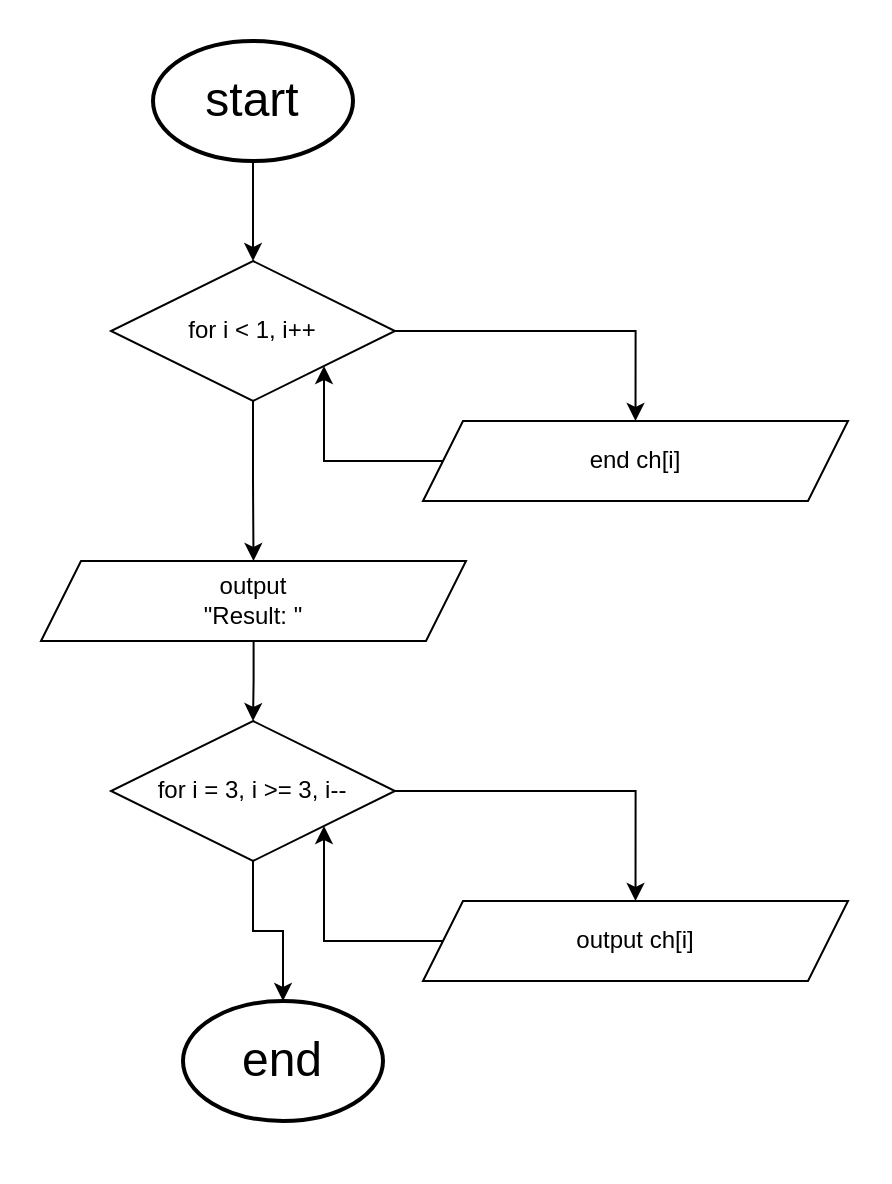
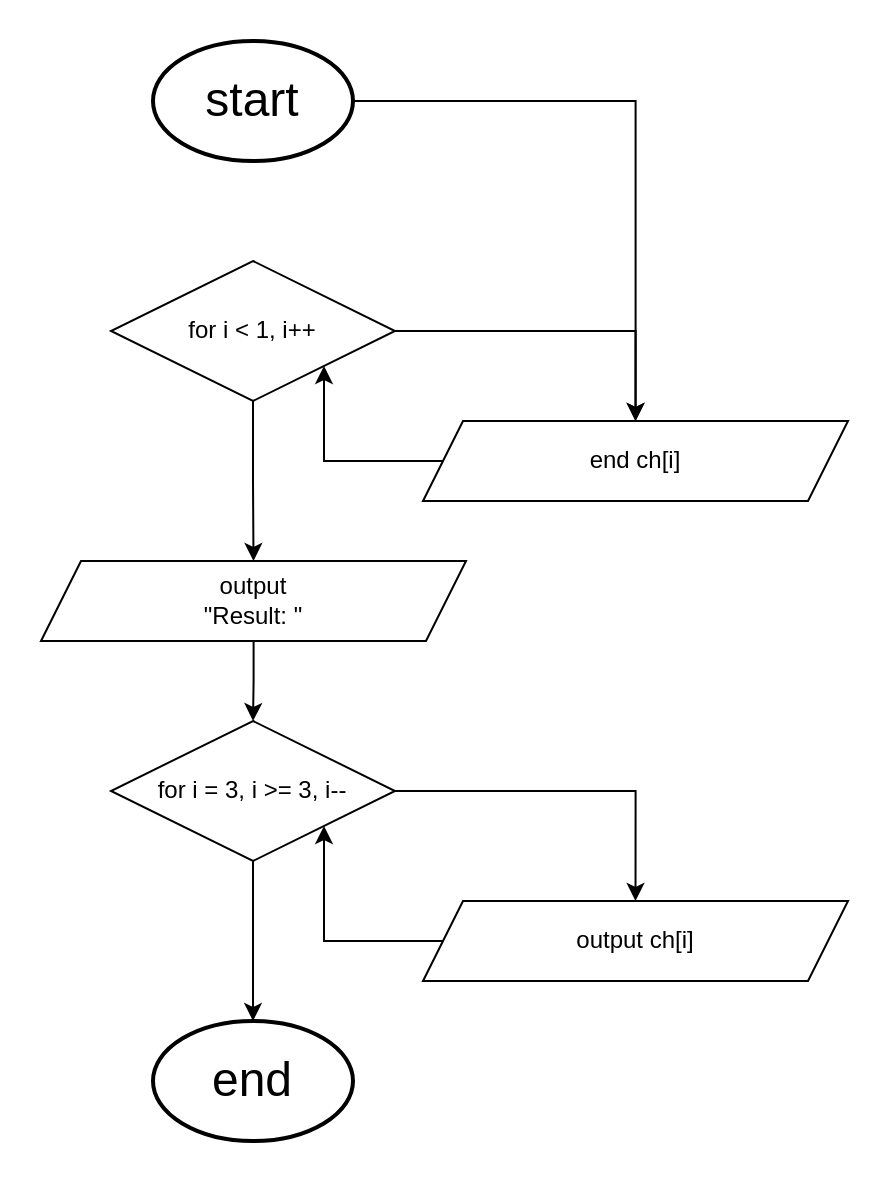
(253, 204) -> (609, 101)
(283, 1061) -> (253, 1081)
